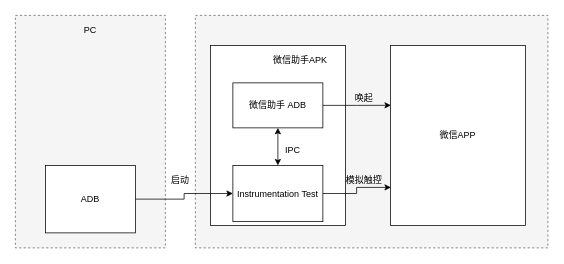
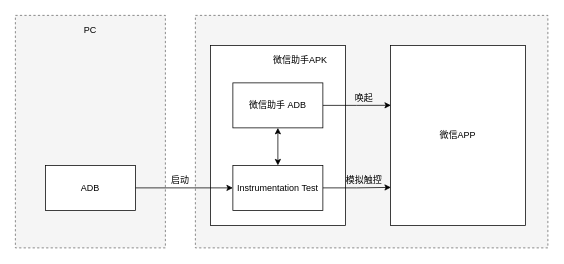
(293, 150) -> none
(278, 194) -> (278, 188)
(90, 199) -> (90, 188)
